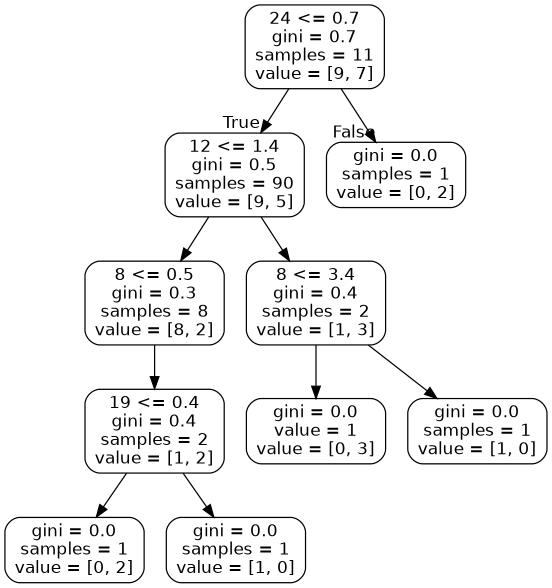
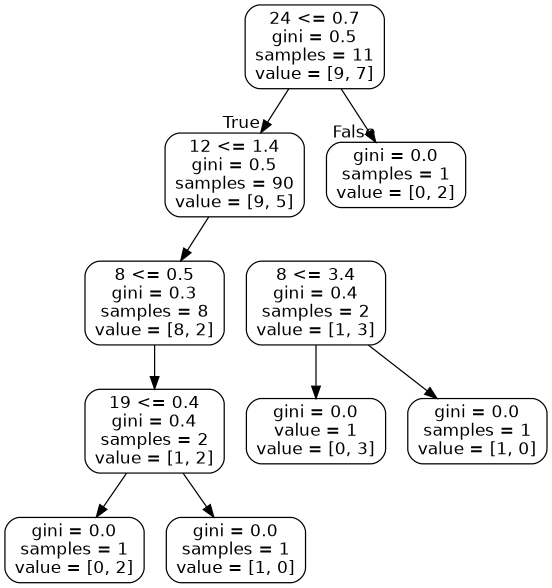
(315, 47) -> (315, 47)
(272, 234) -> none
